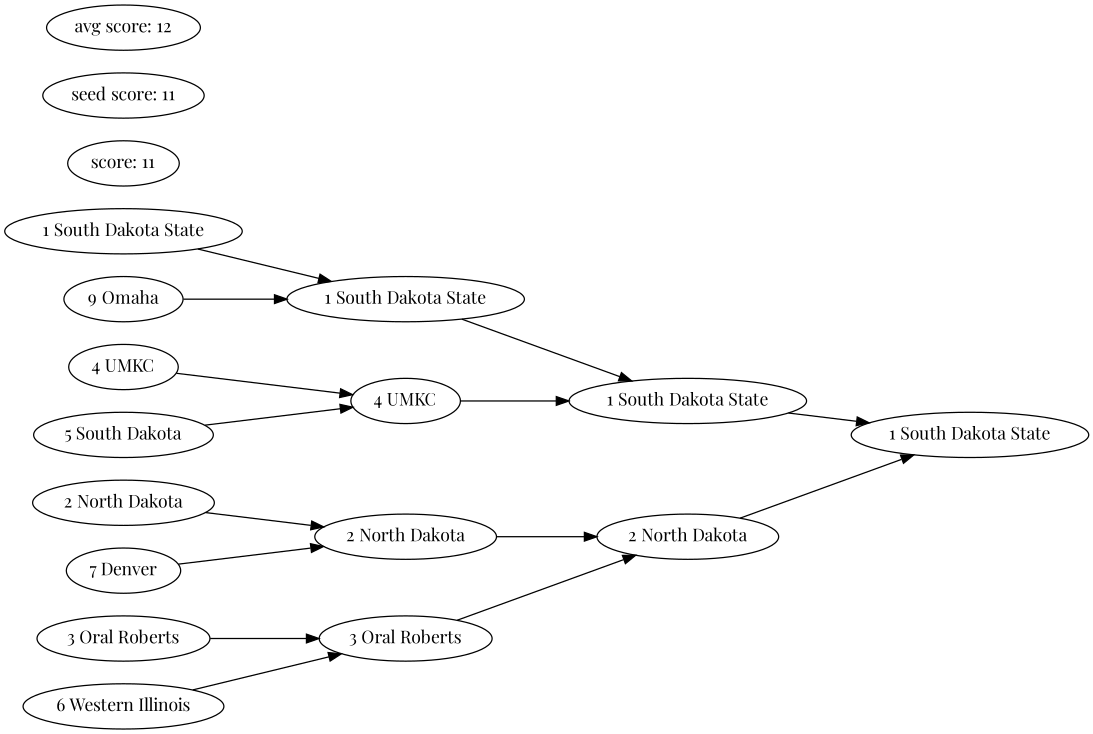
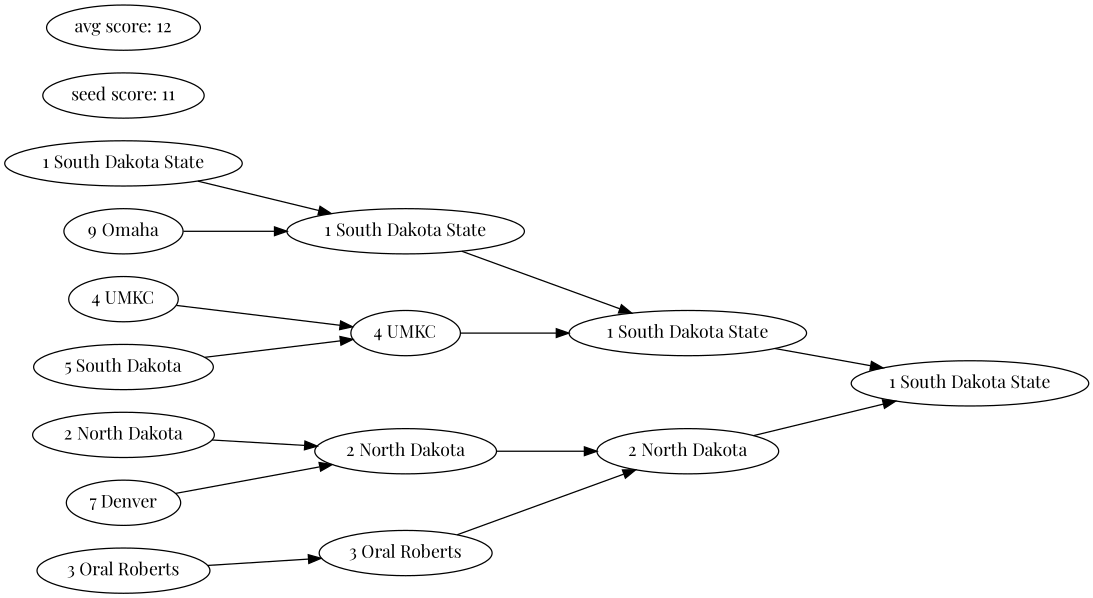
(123, 163) -> none
(123, 706) -> none
